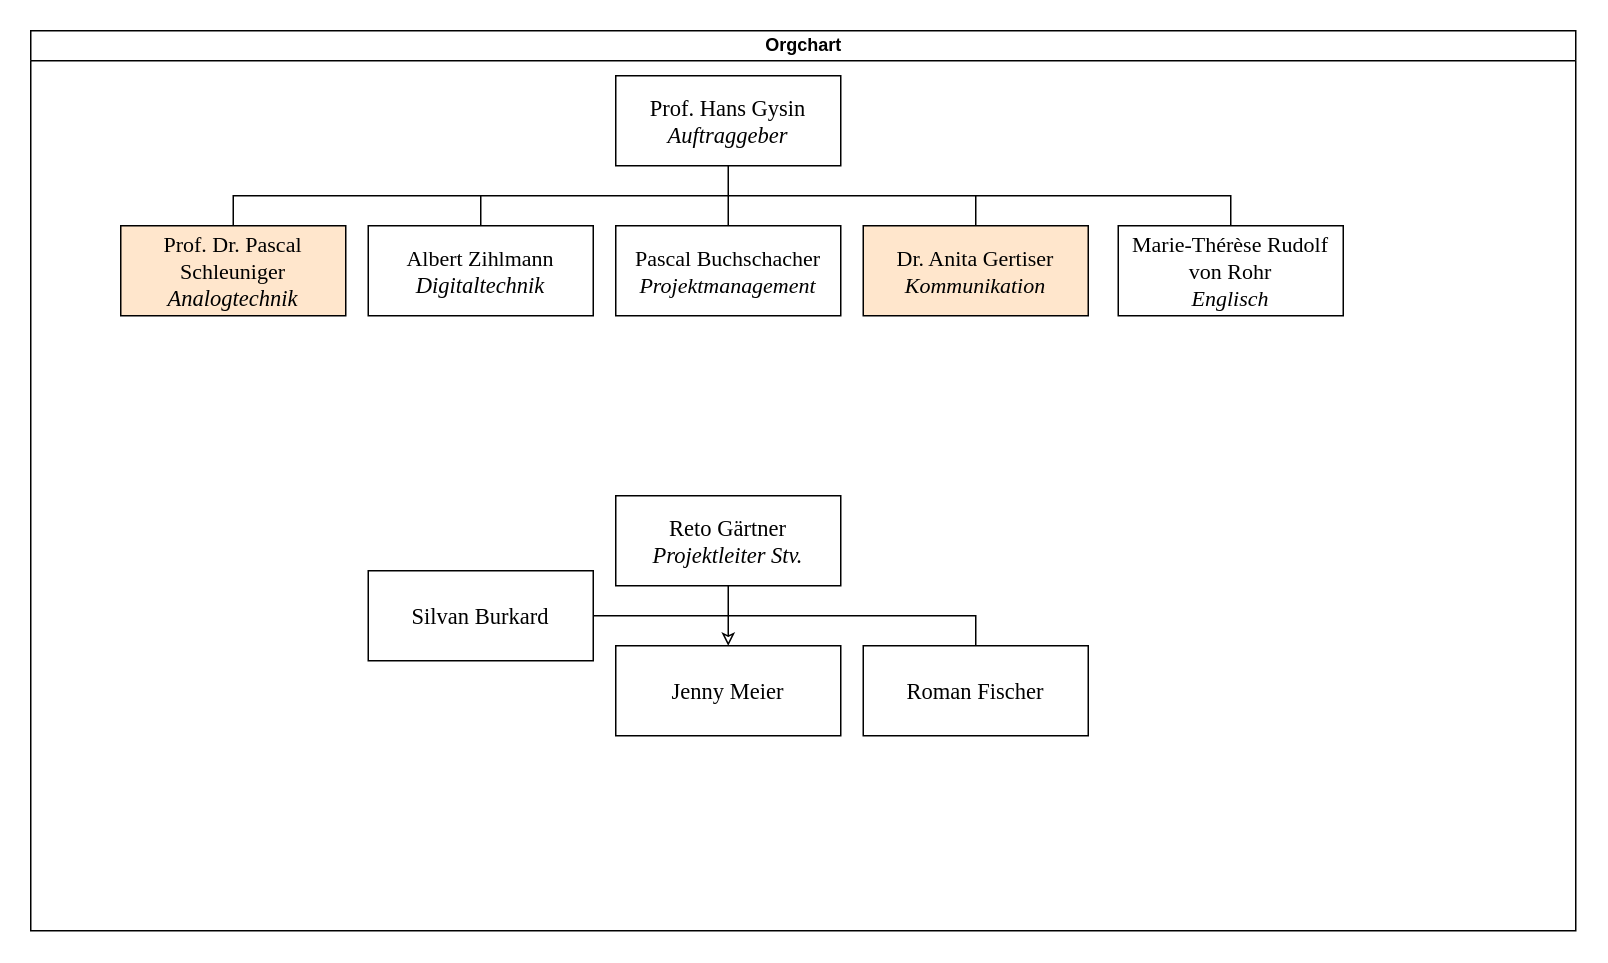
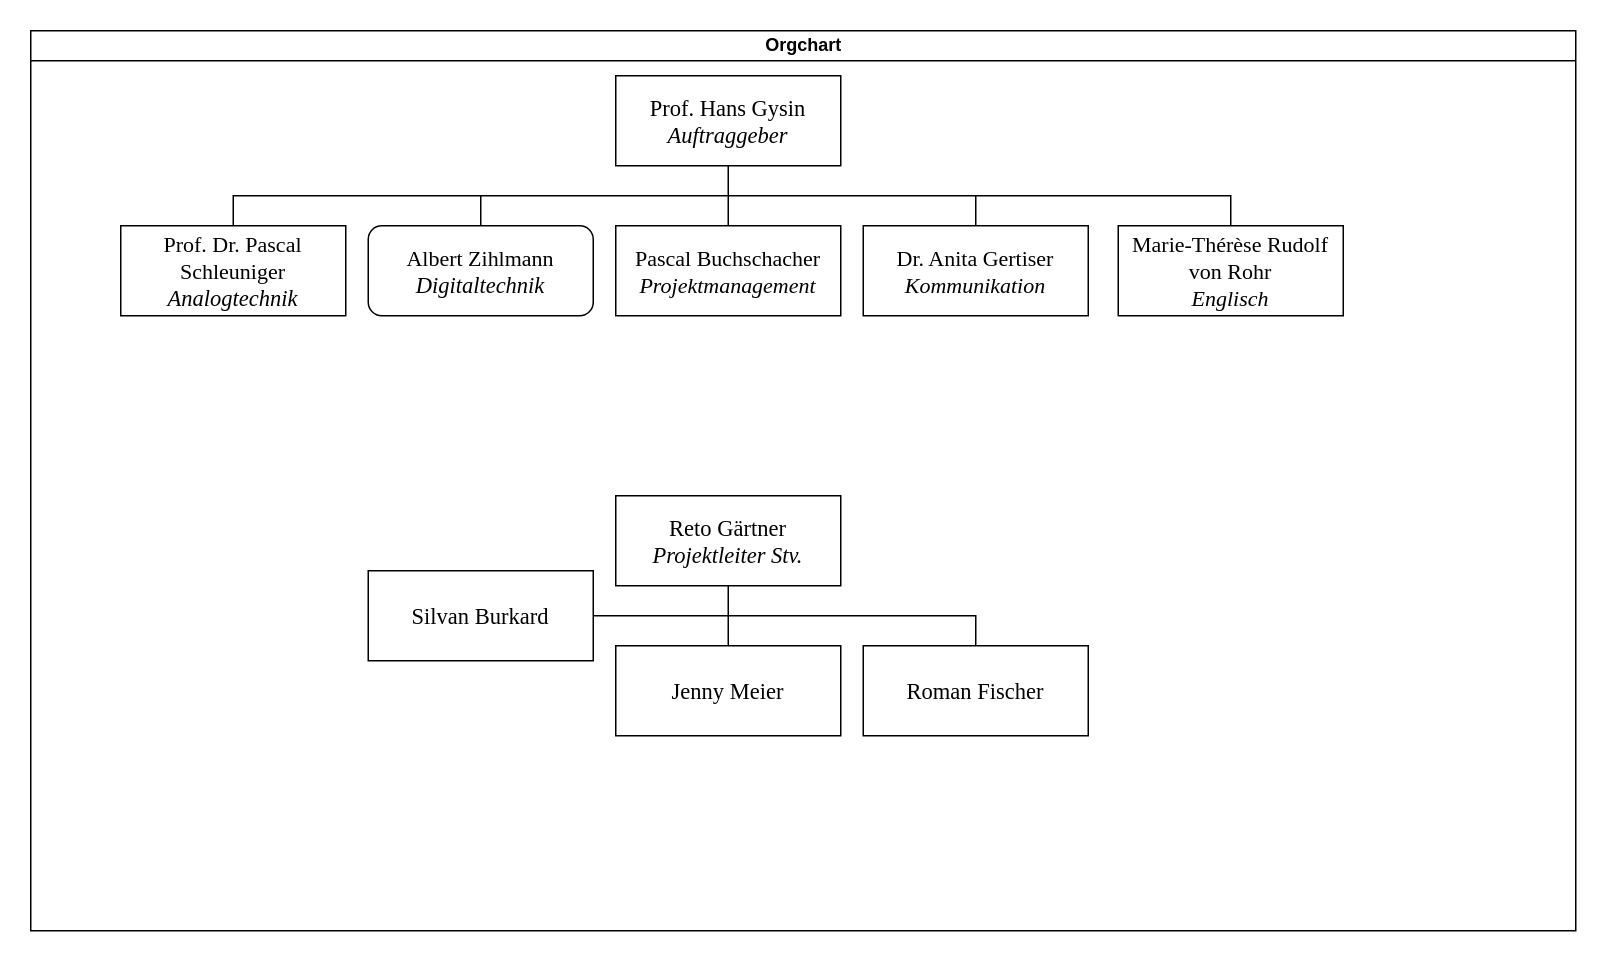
(233, 271) -> (233, 271)
(481, 271) -> (481, 271)
(976, 271) -> (976, 271)
(728, 634) -> (728, 638)
